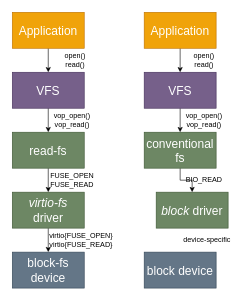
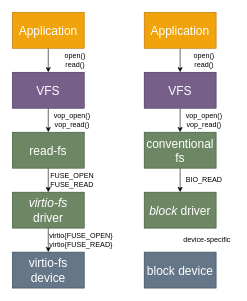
(192, 210) -> (180, 210)
(48, 270) -> (48, 270)
